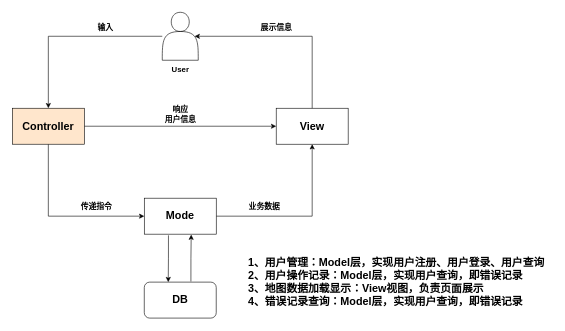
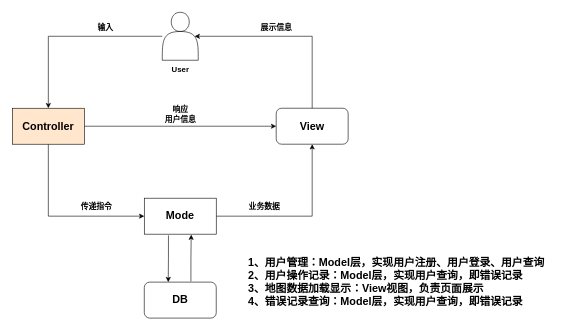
(312, 126) -> (312, 126)
